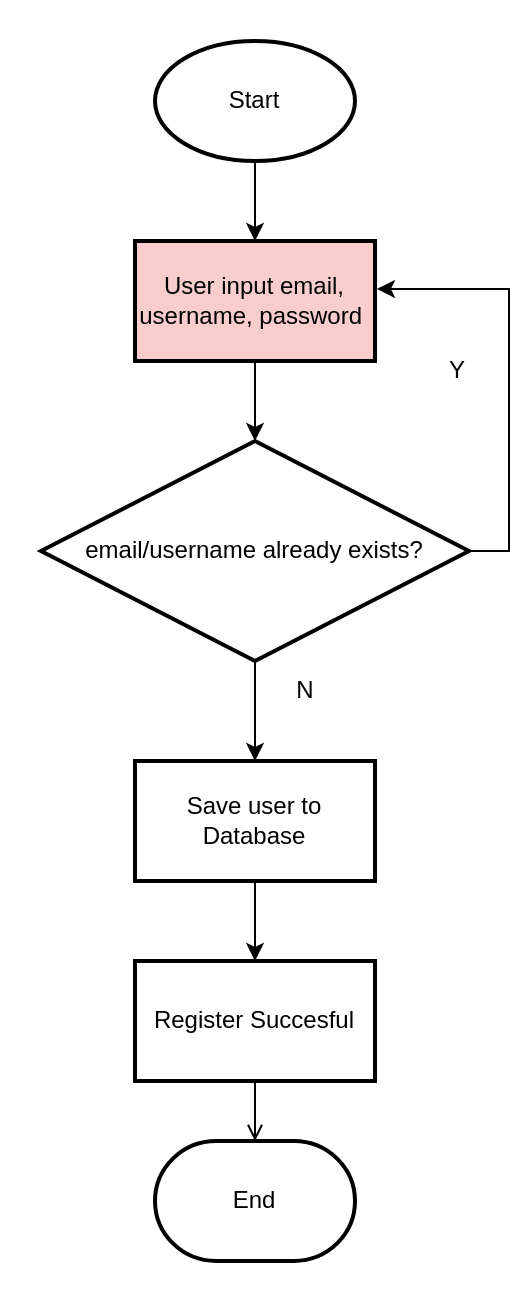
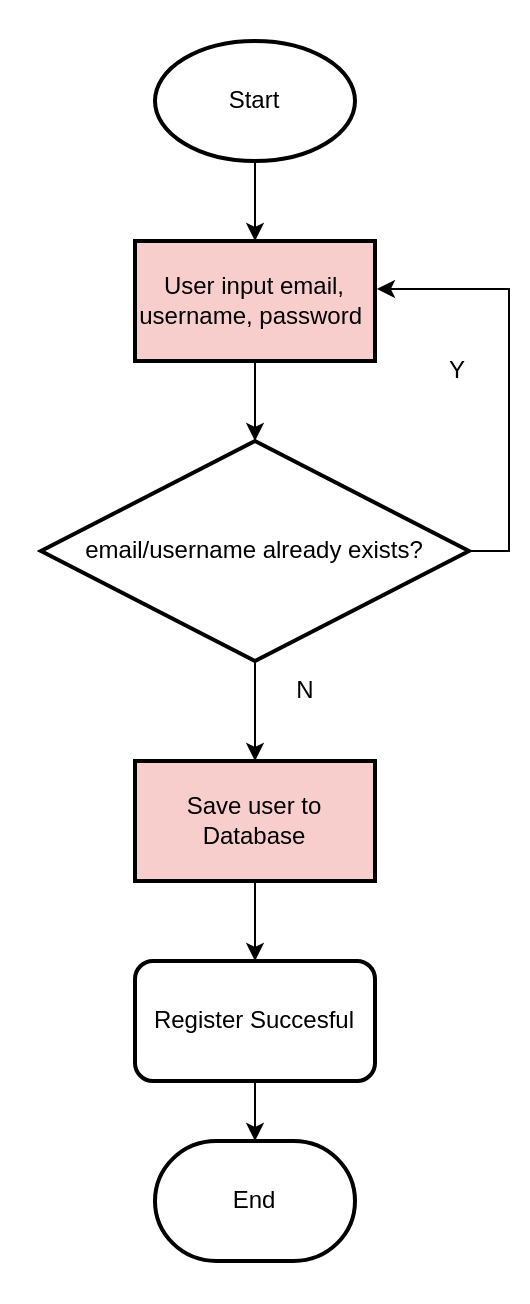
(255, 821) -> (255, 821)
(255, 1021) -> (255, 1021)
(255, 1129) -> (255, 1126)
